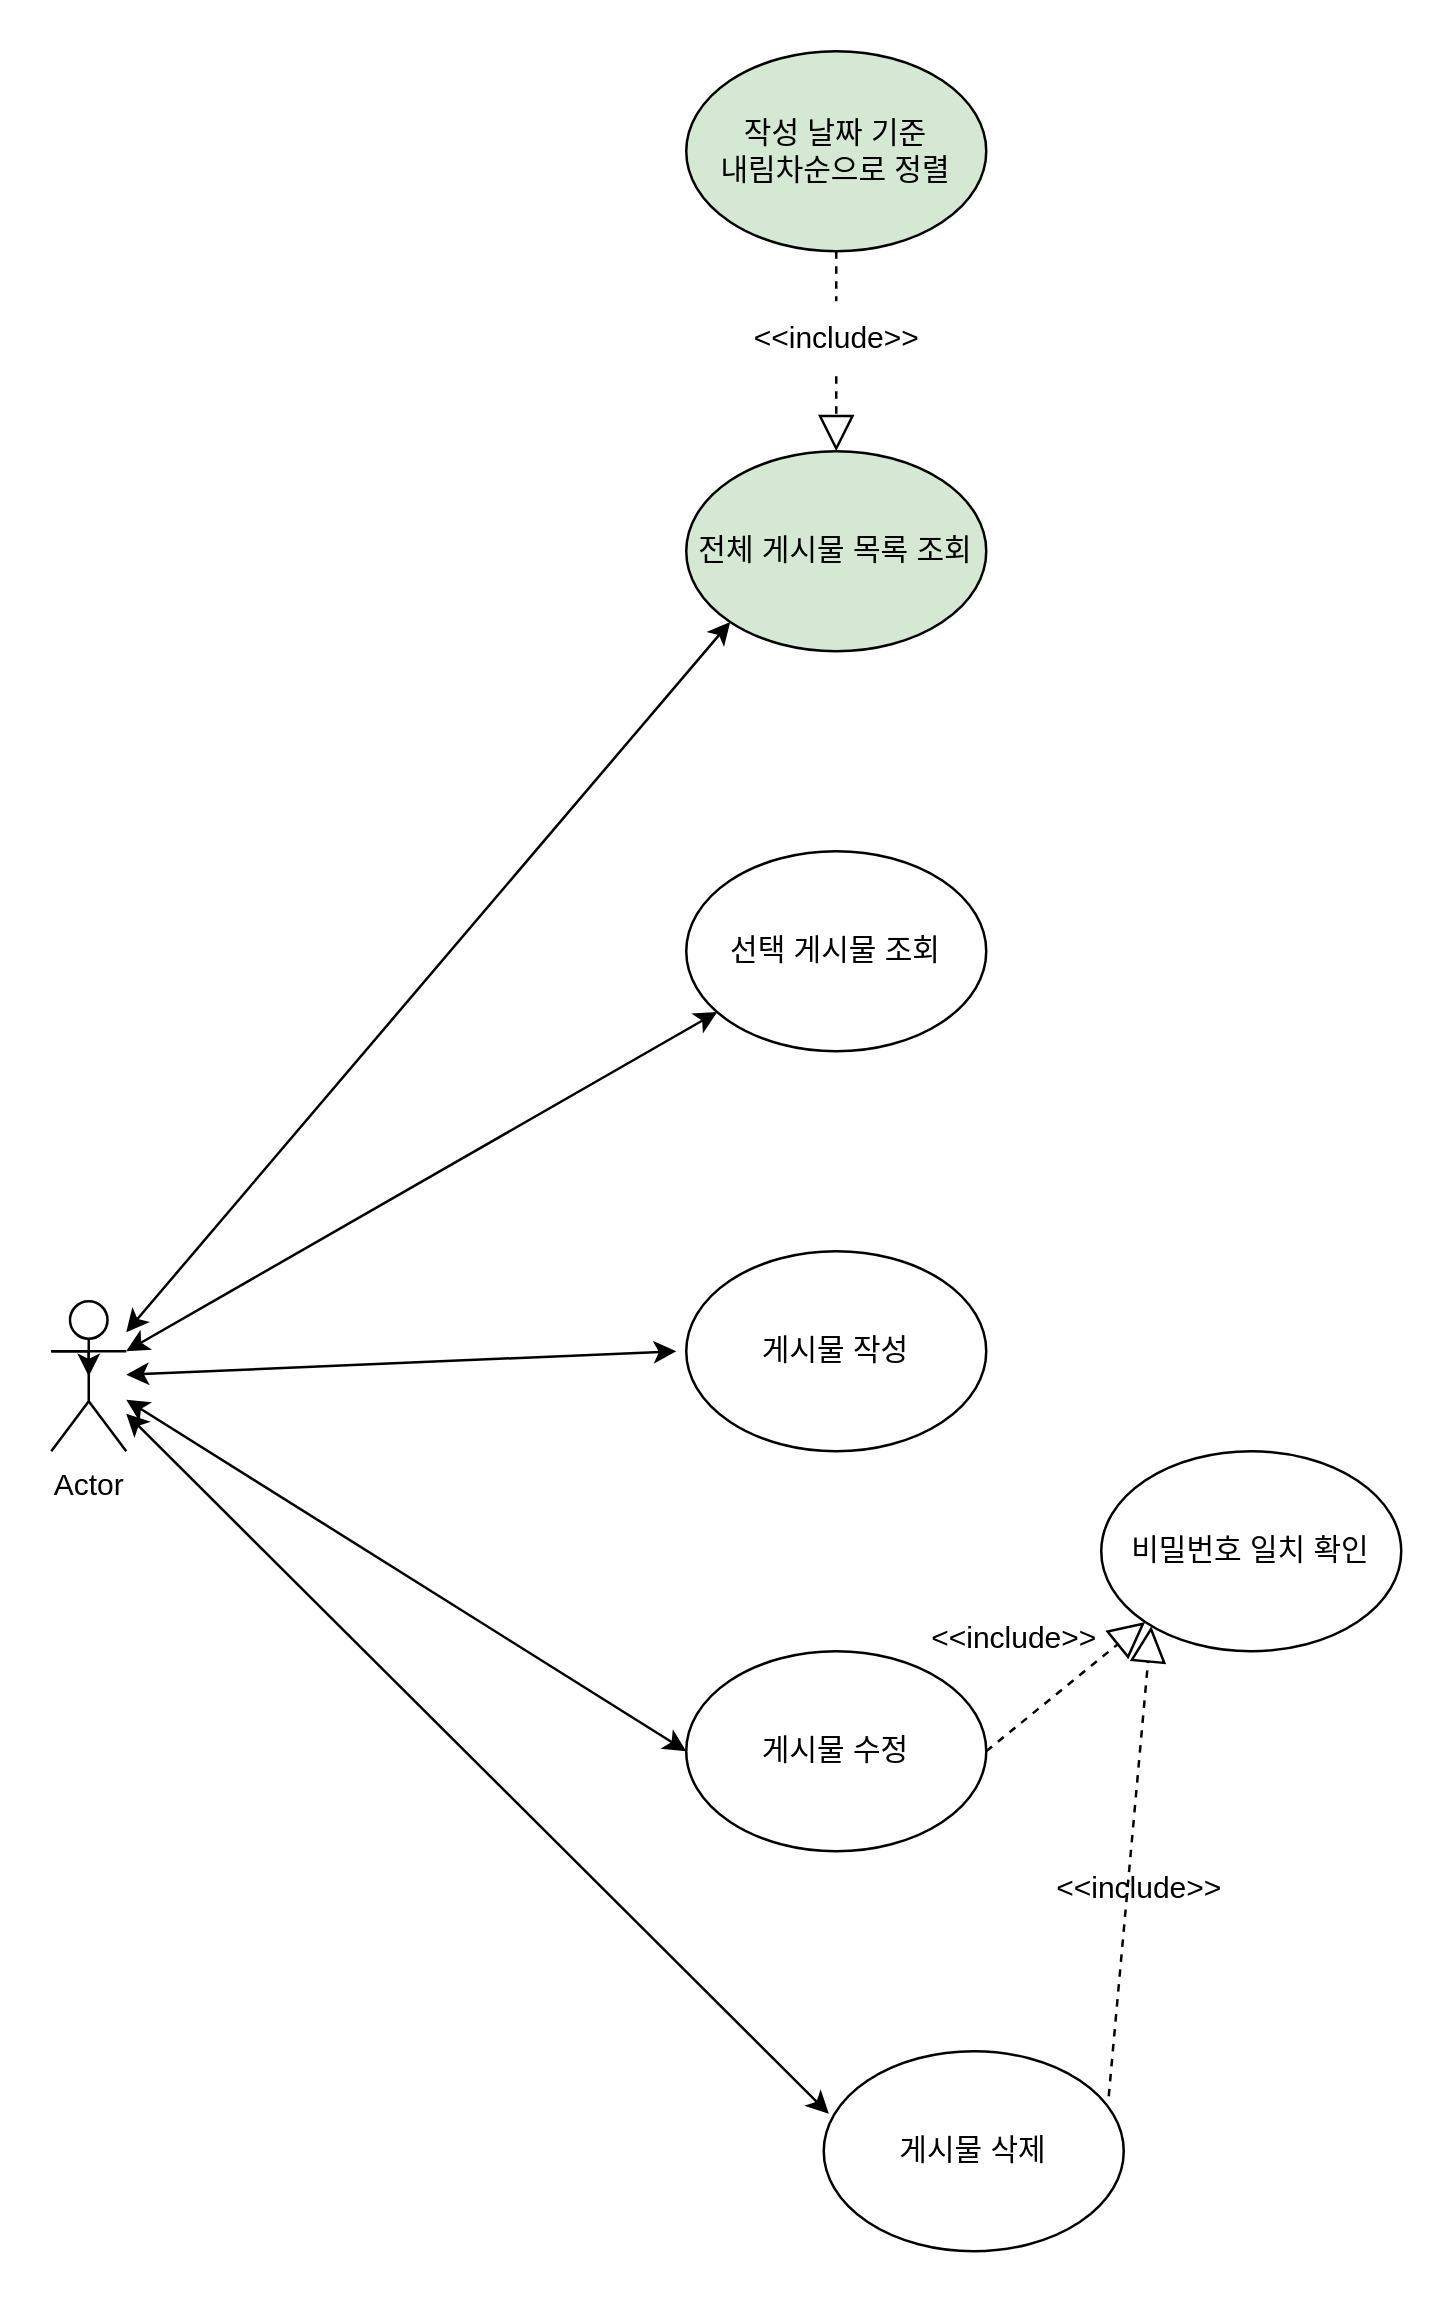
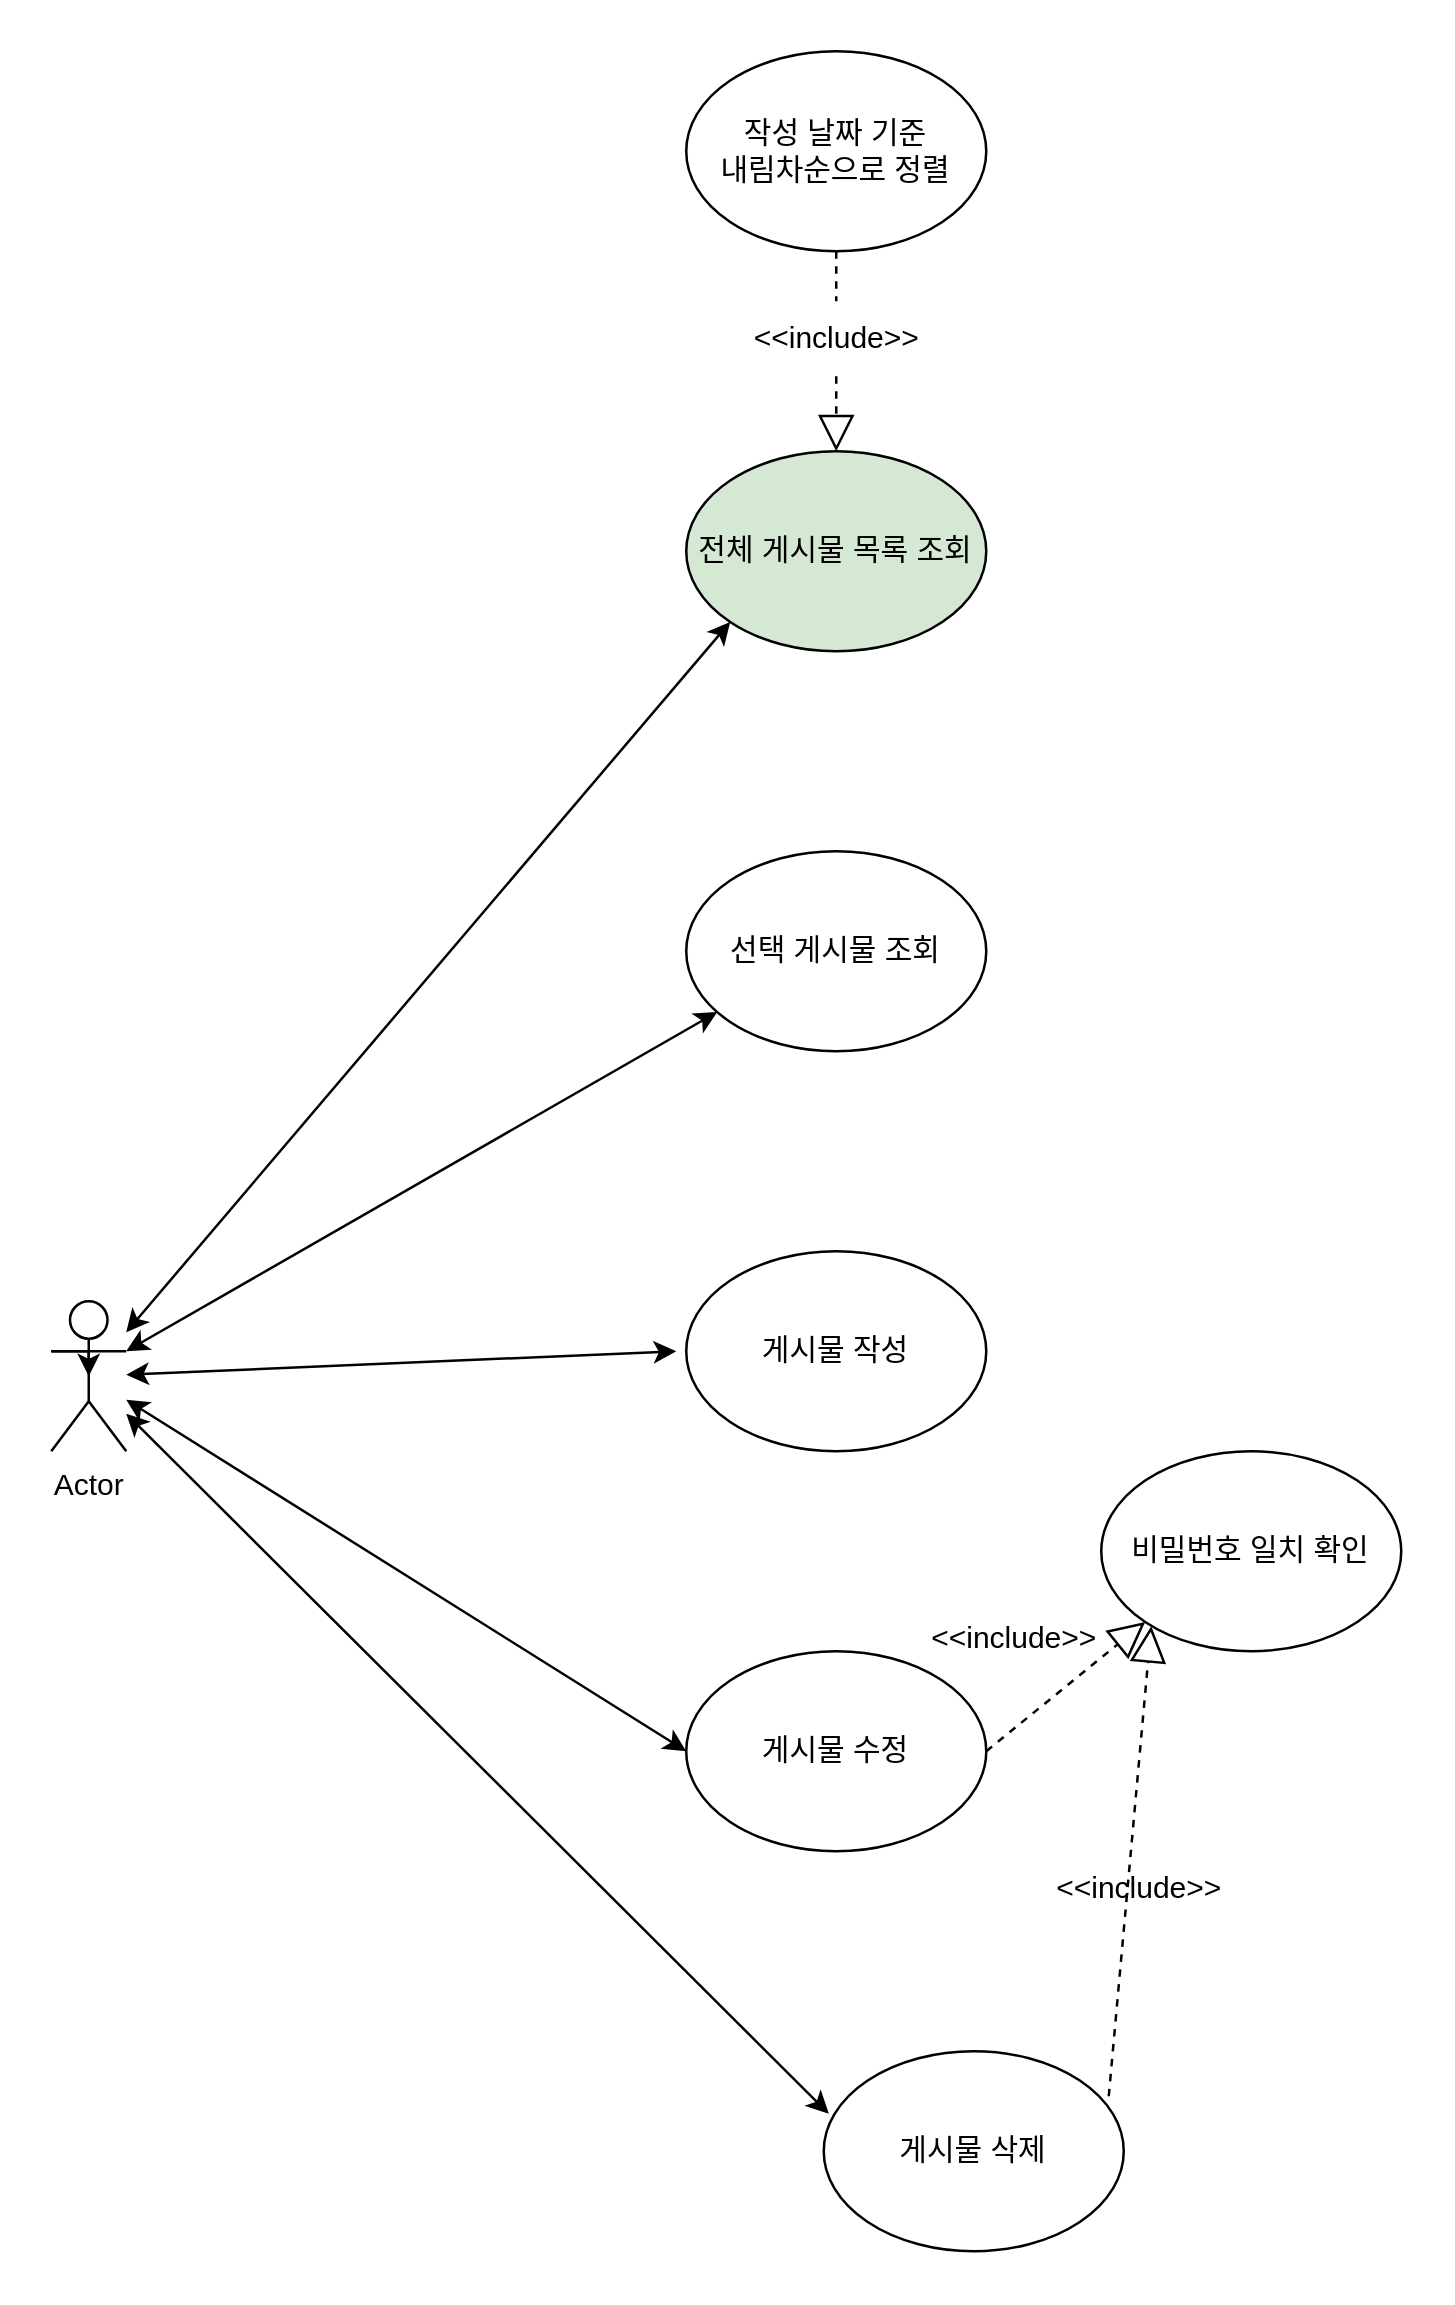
(836, 151) -> (836, 151)
